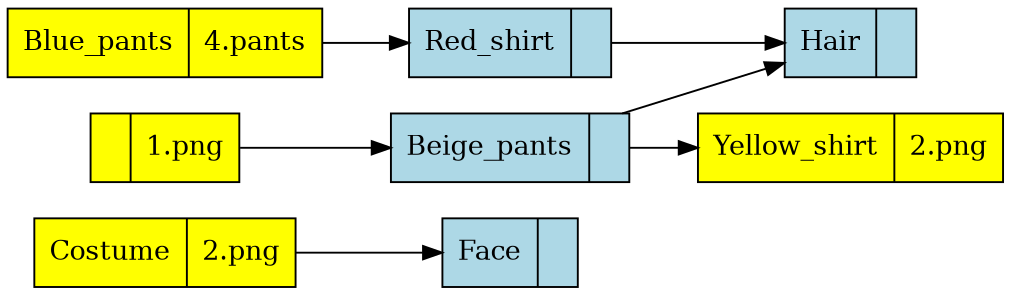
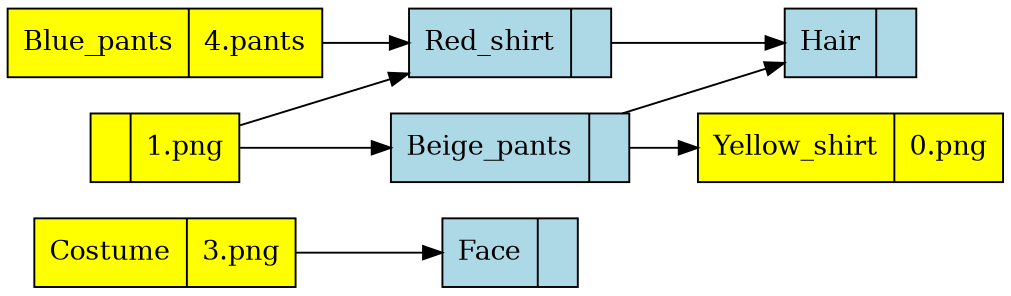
none -> (315, 102)
(949, 147) -> (949, 147)
(241, 252) -> (241, 252)
